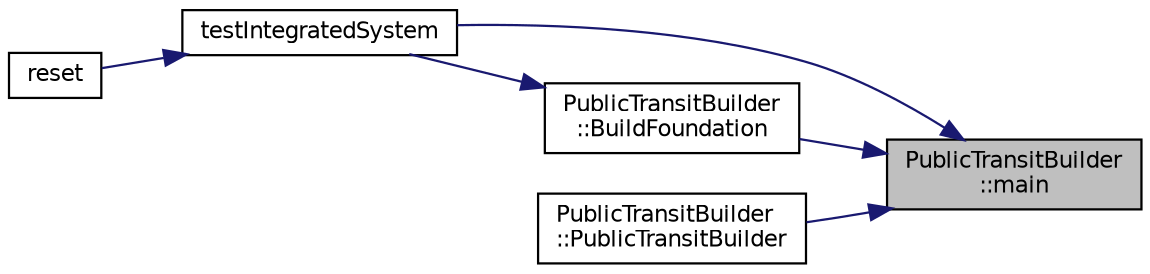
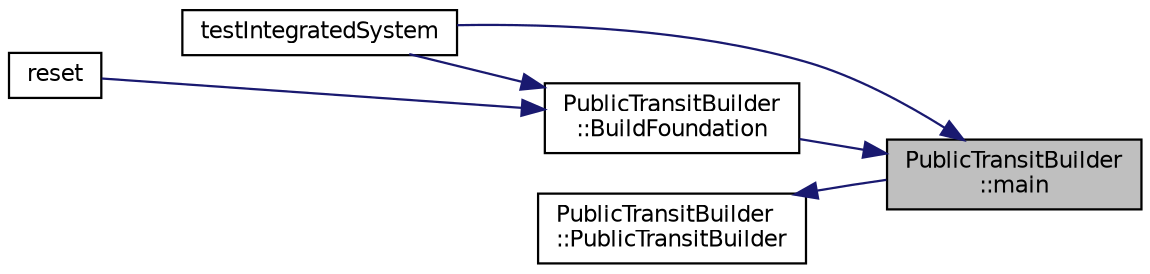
(133, 63) -> (311, 93)
(838, 217) -> (852, 185)
